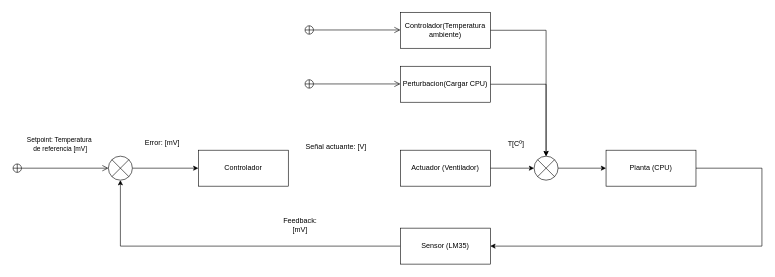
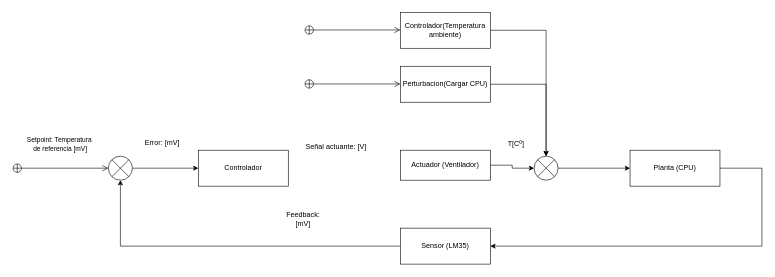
(446, 168) -> (446, 165)
(651, 168) -> (675, 168)
(300, 225) -> (303, 219)
